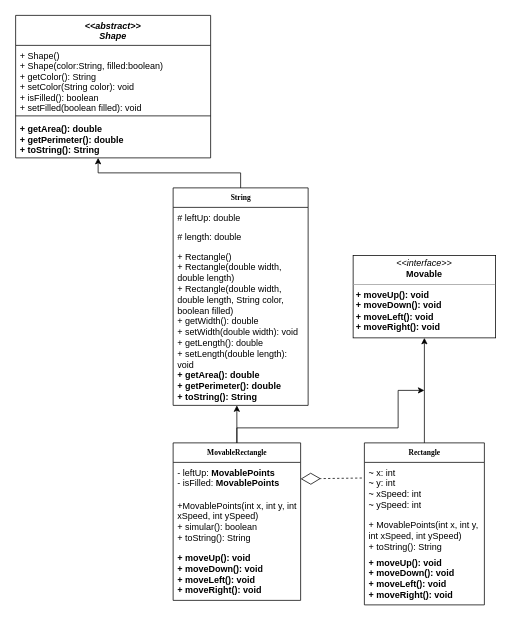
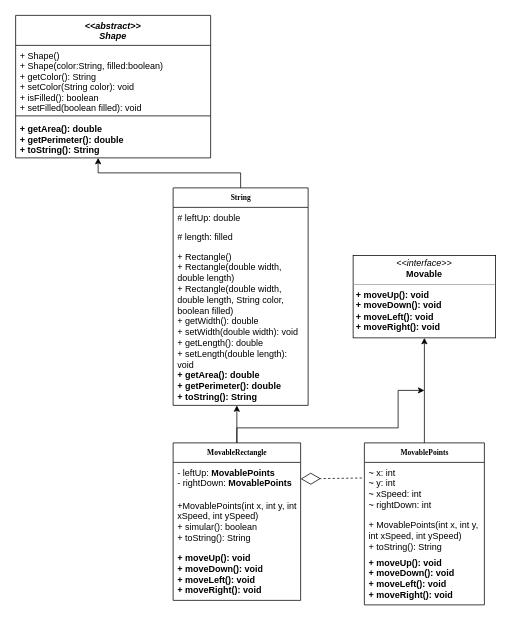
(212, 238) -> (210, 238)
(425, 453) -> (425, 453)
(231, 478) -> (237, 478)
(397, 489) -> (403, 489)
